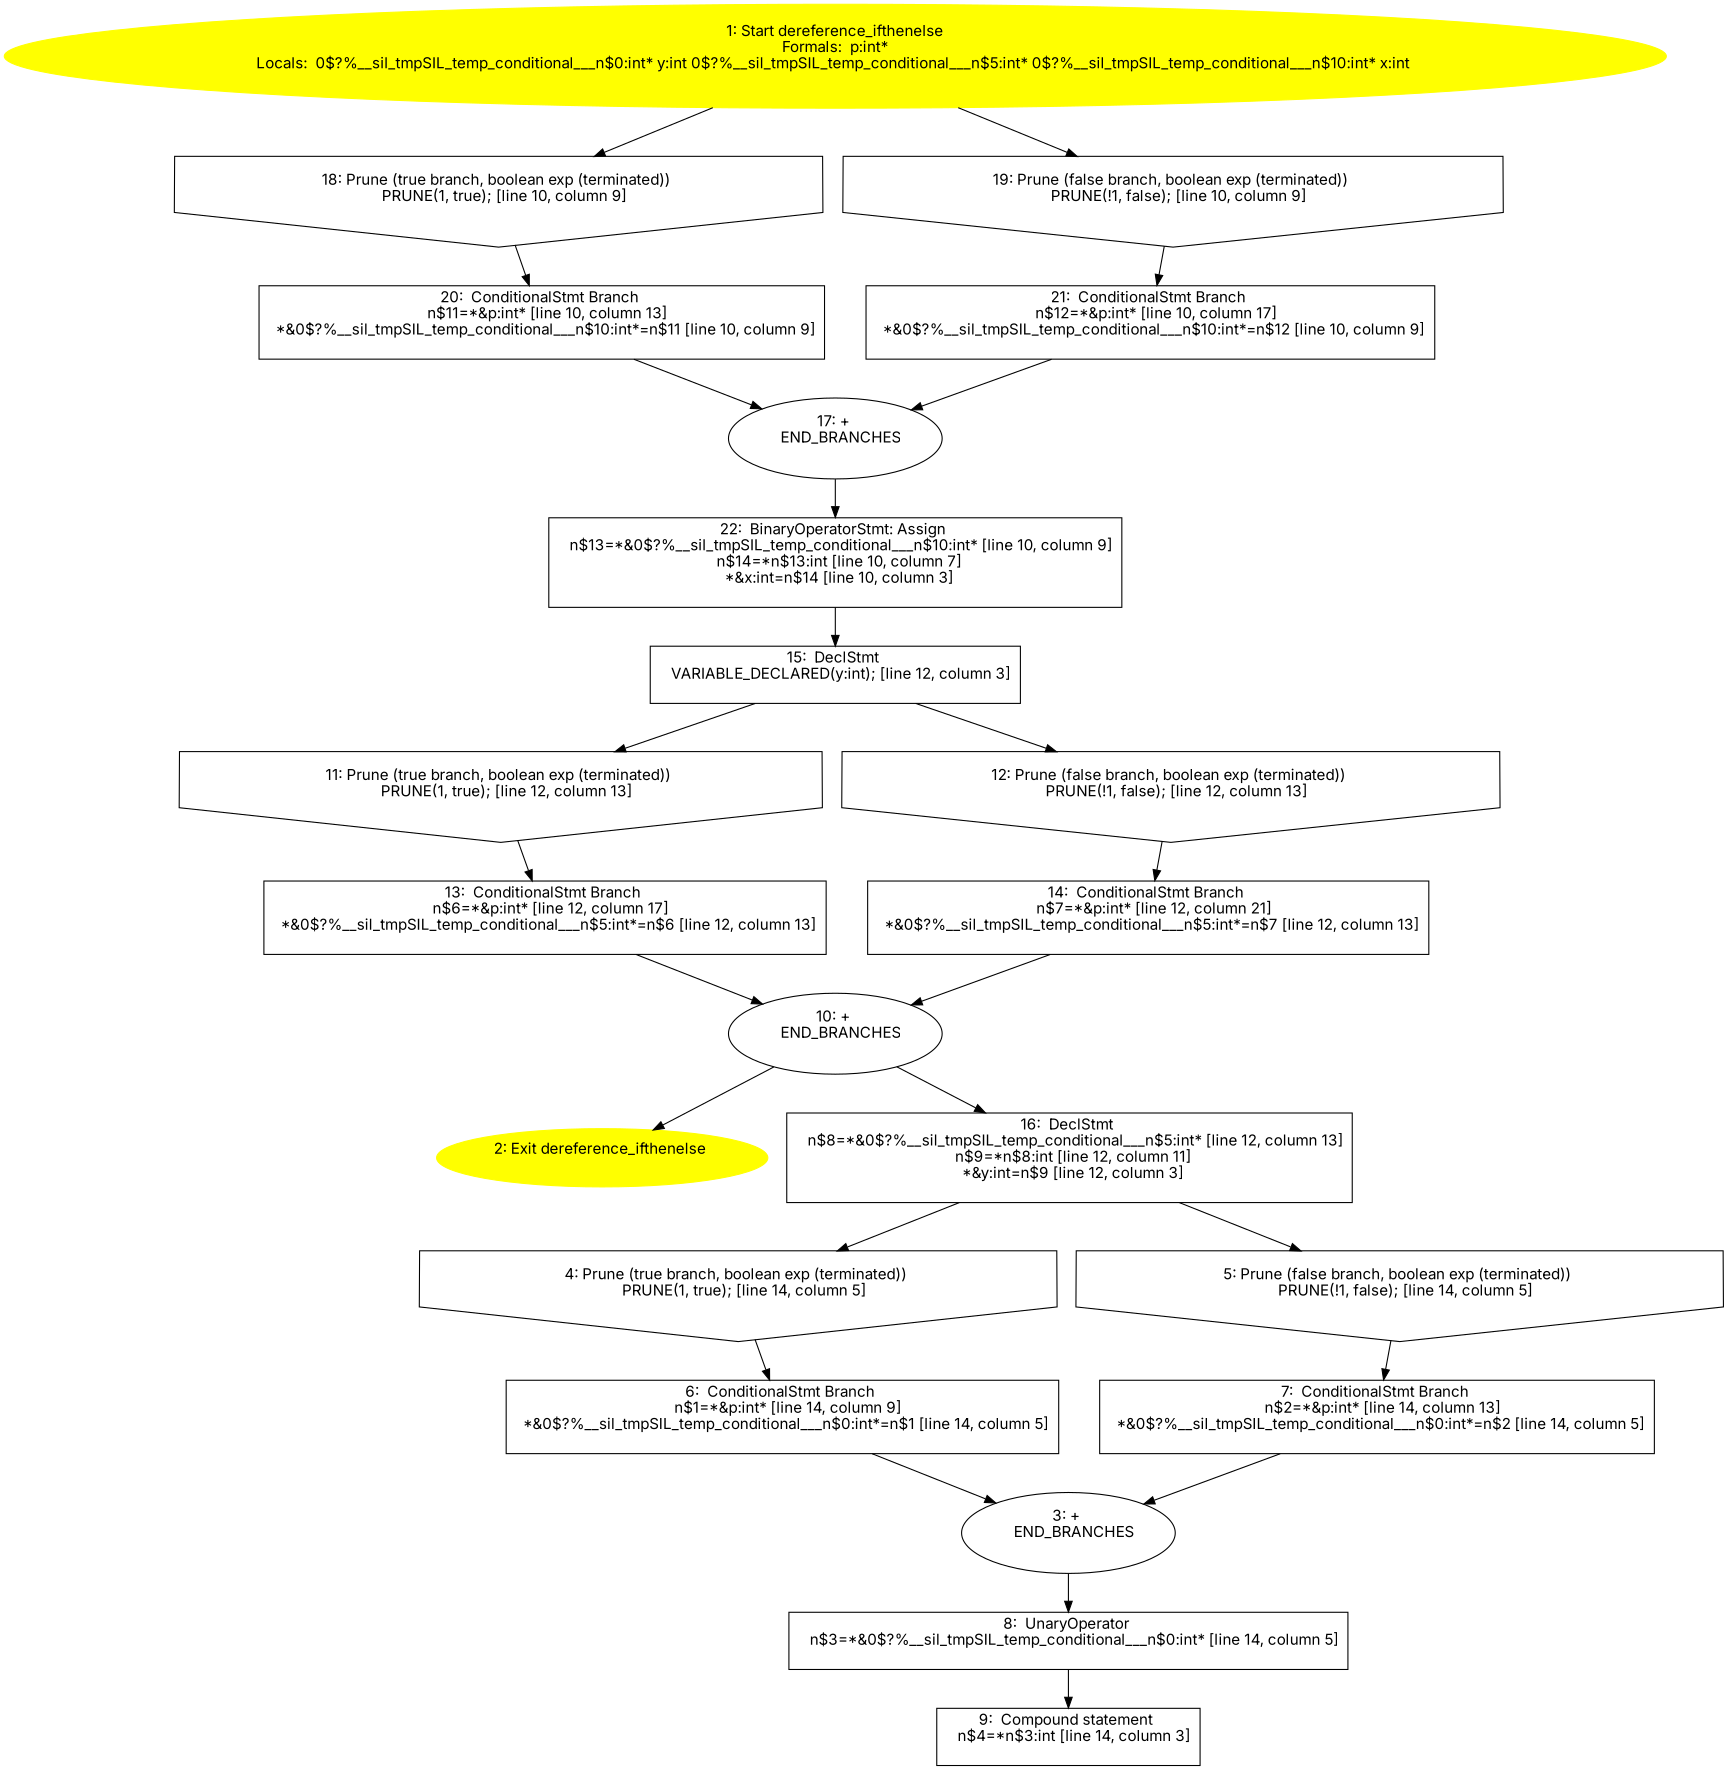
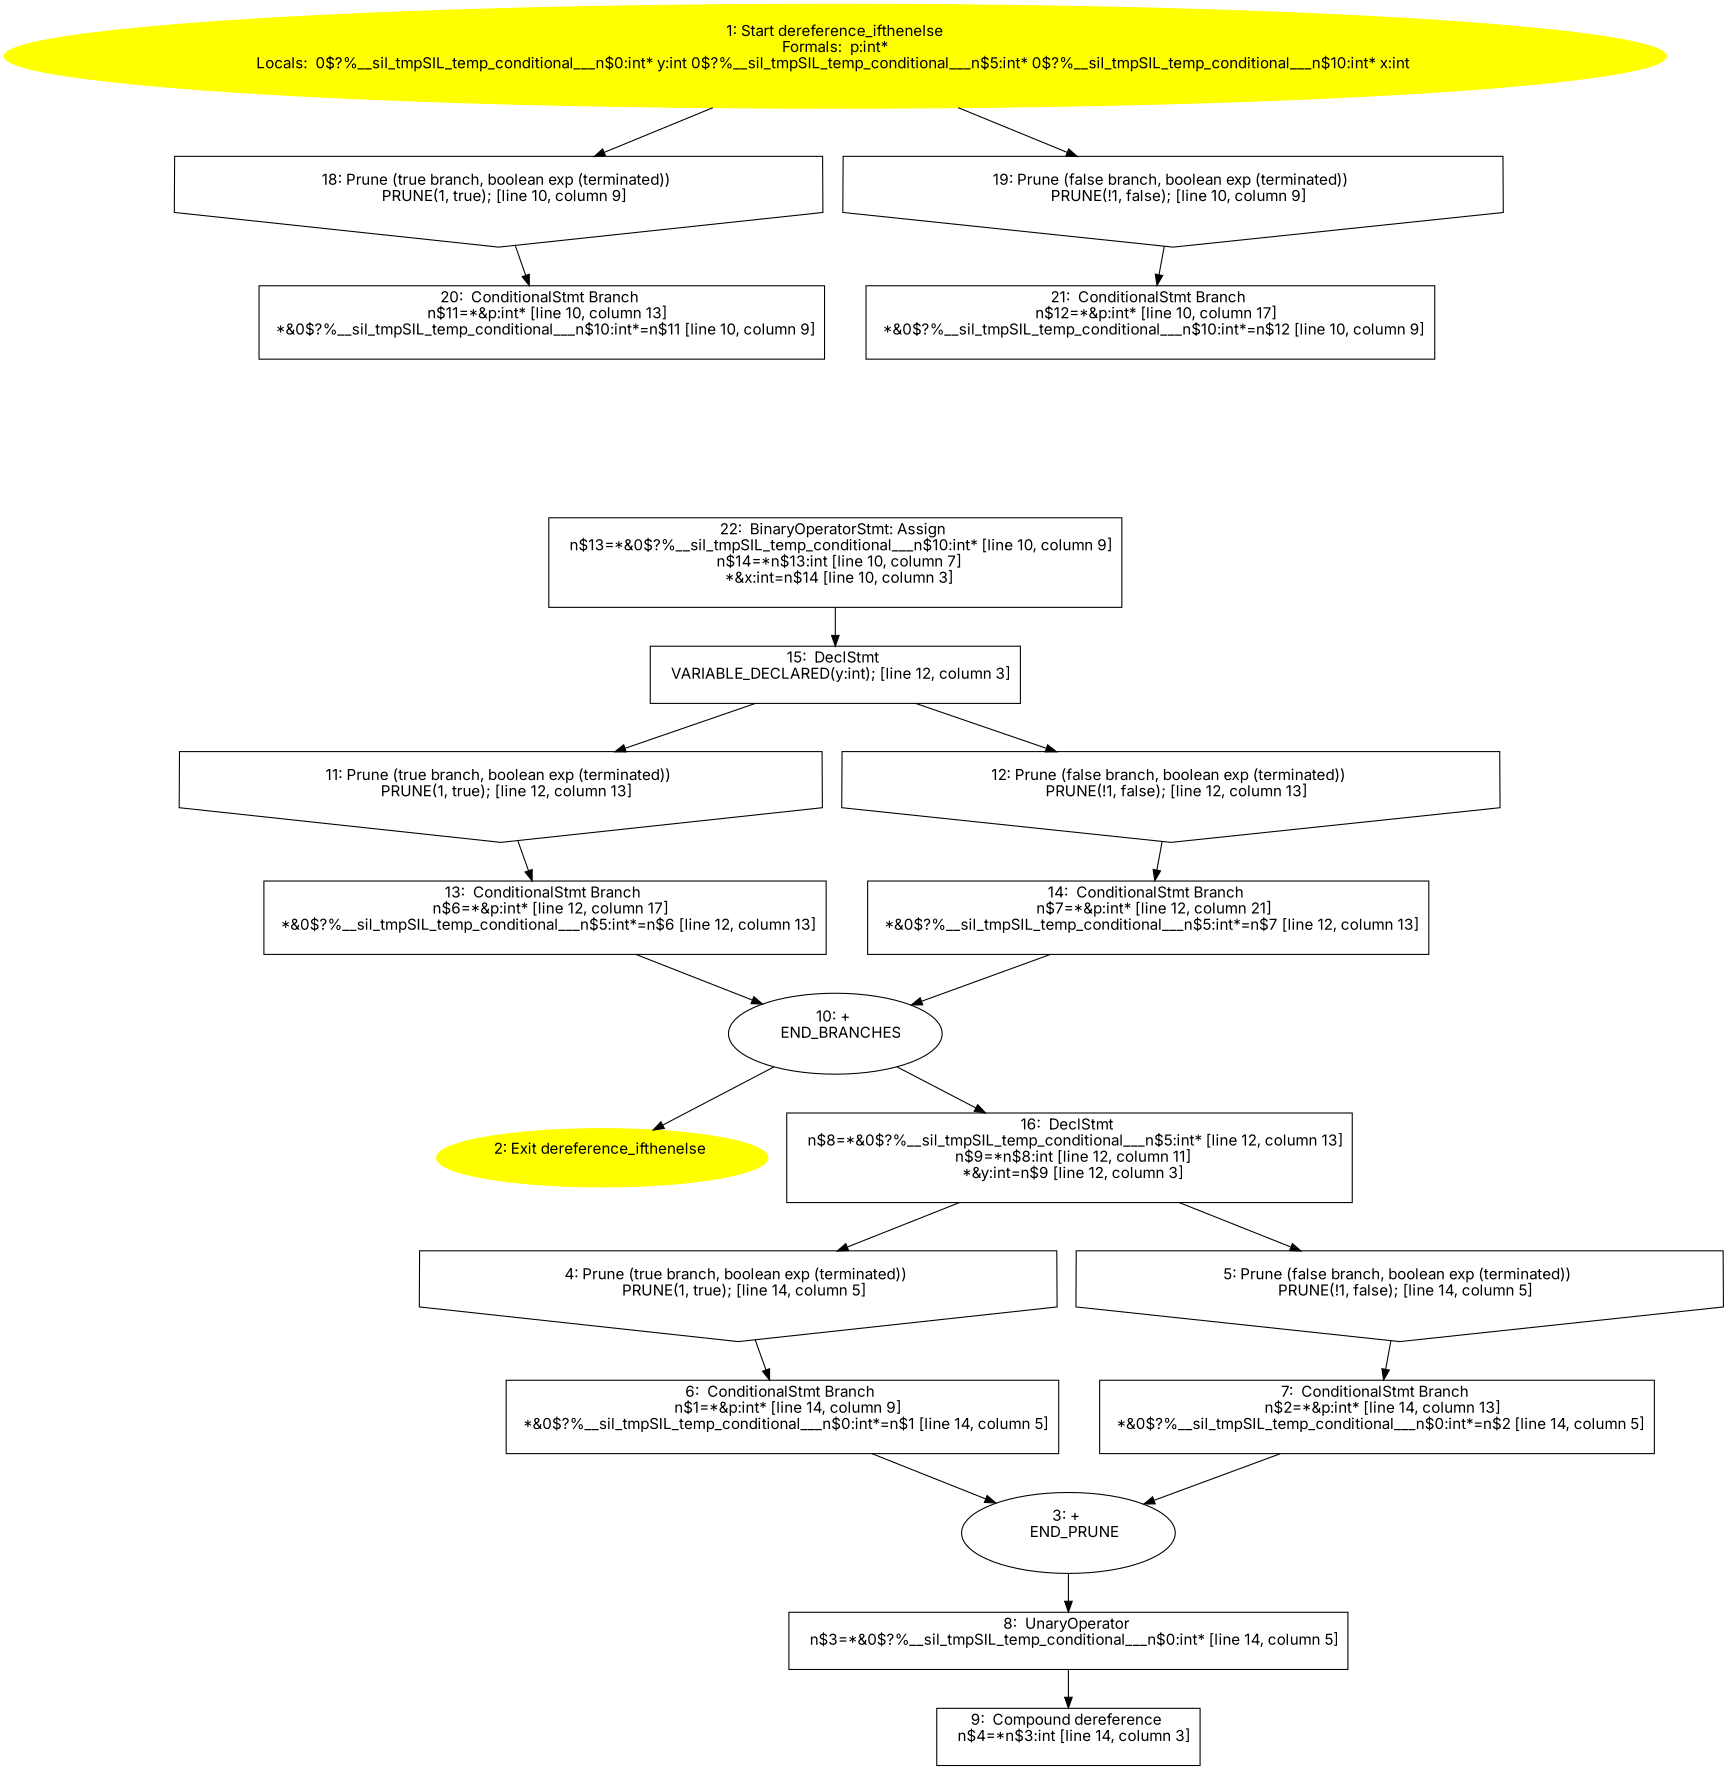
(835, 438) -> none
(1068, 1533) -> (1068, 1533)
(1068, 1737) -> (1068, 1737)
